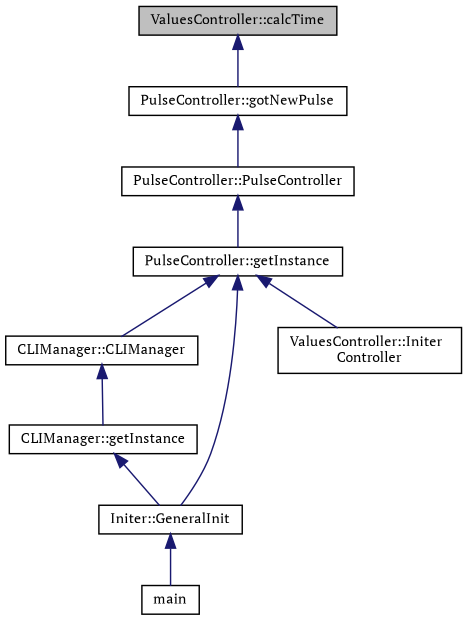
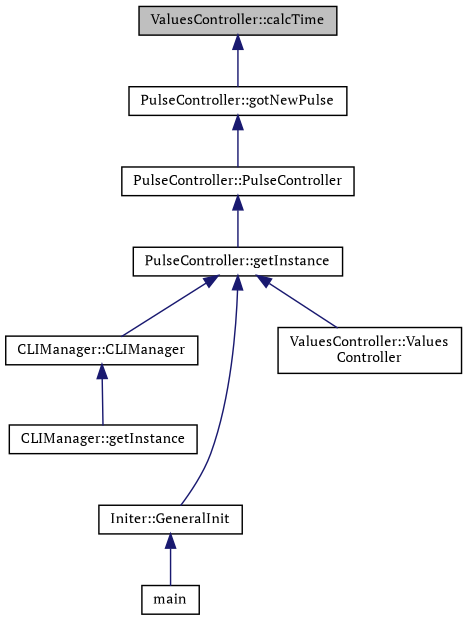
(370, 350) -> (370, 350)
(142, 485) -> none
